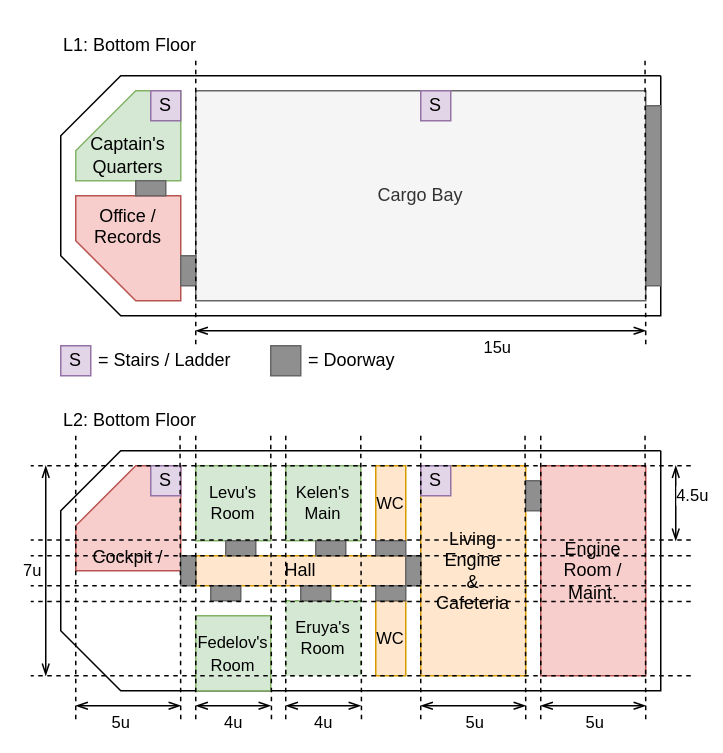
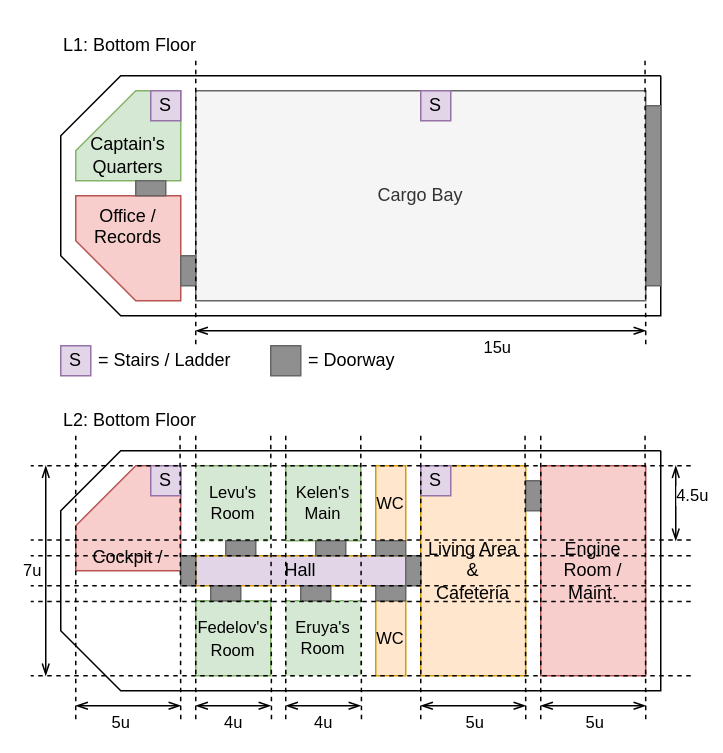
(233, 503) -> (233, 503)
(301, 571) -> (301, 571)
(473, 571) -> (473, 571)
(233, 653) -> (233, 638)
